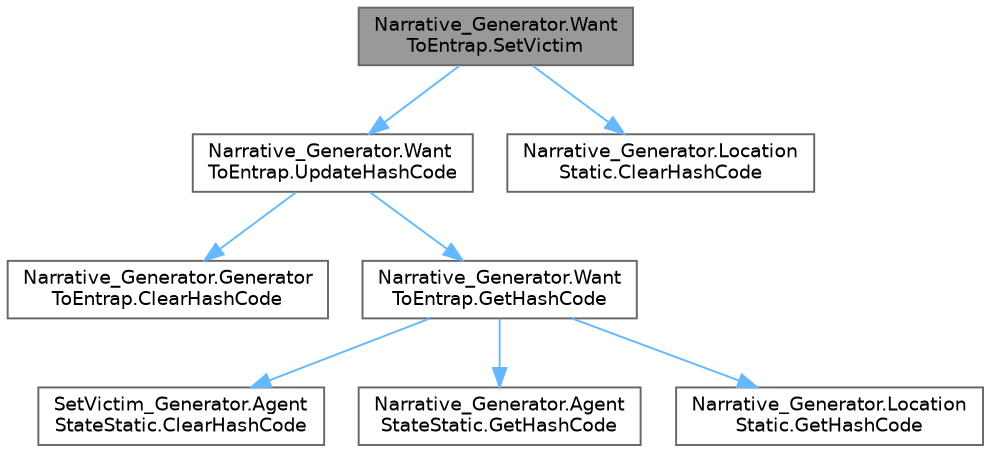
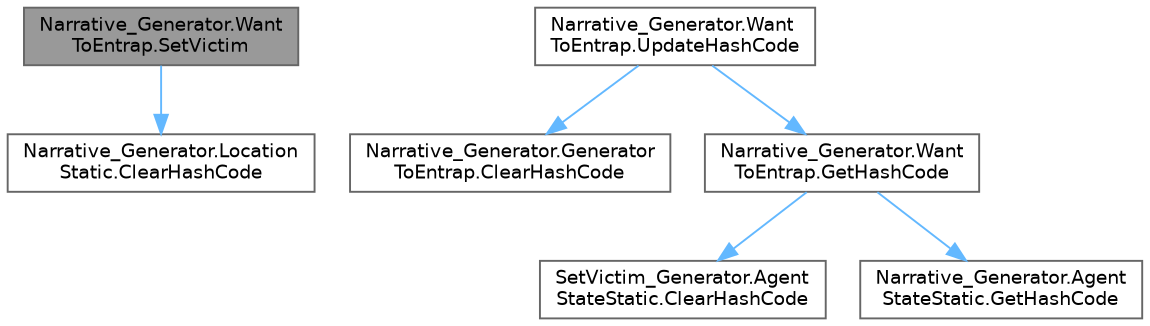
(422, 94) -> none
(830, 416) -> none
